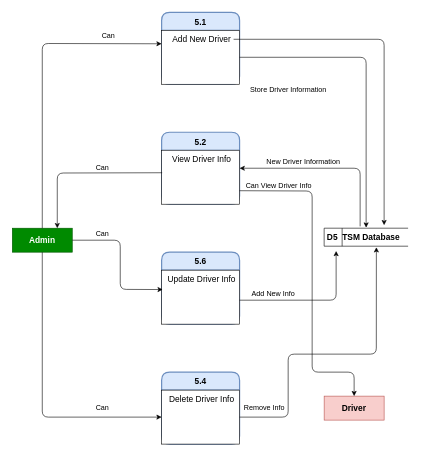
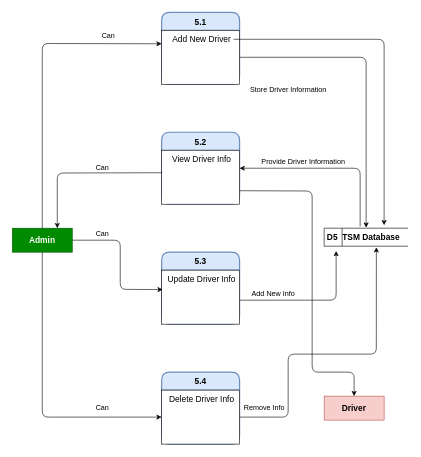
(304, 162) -> (304, 162)
(279, 186) -> none
(200, 262) -> (200, 262)
